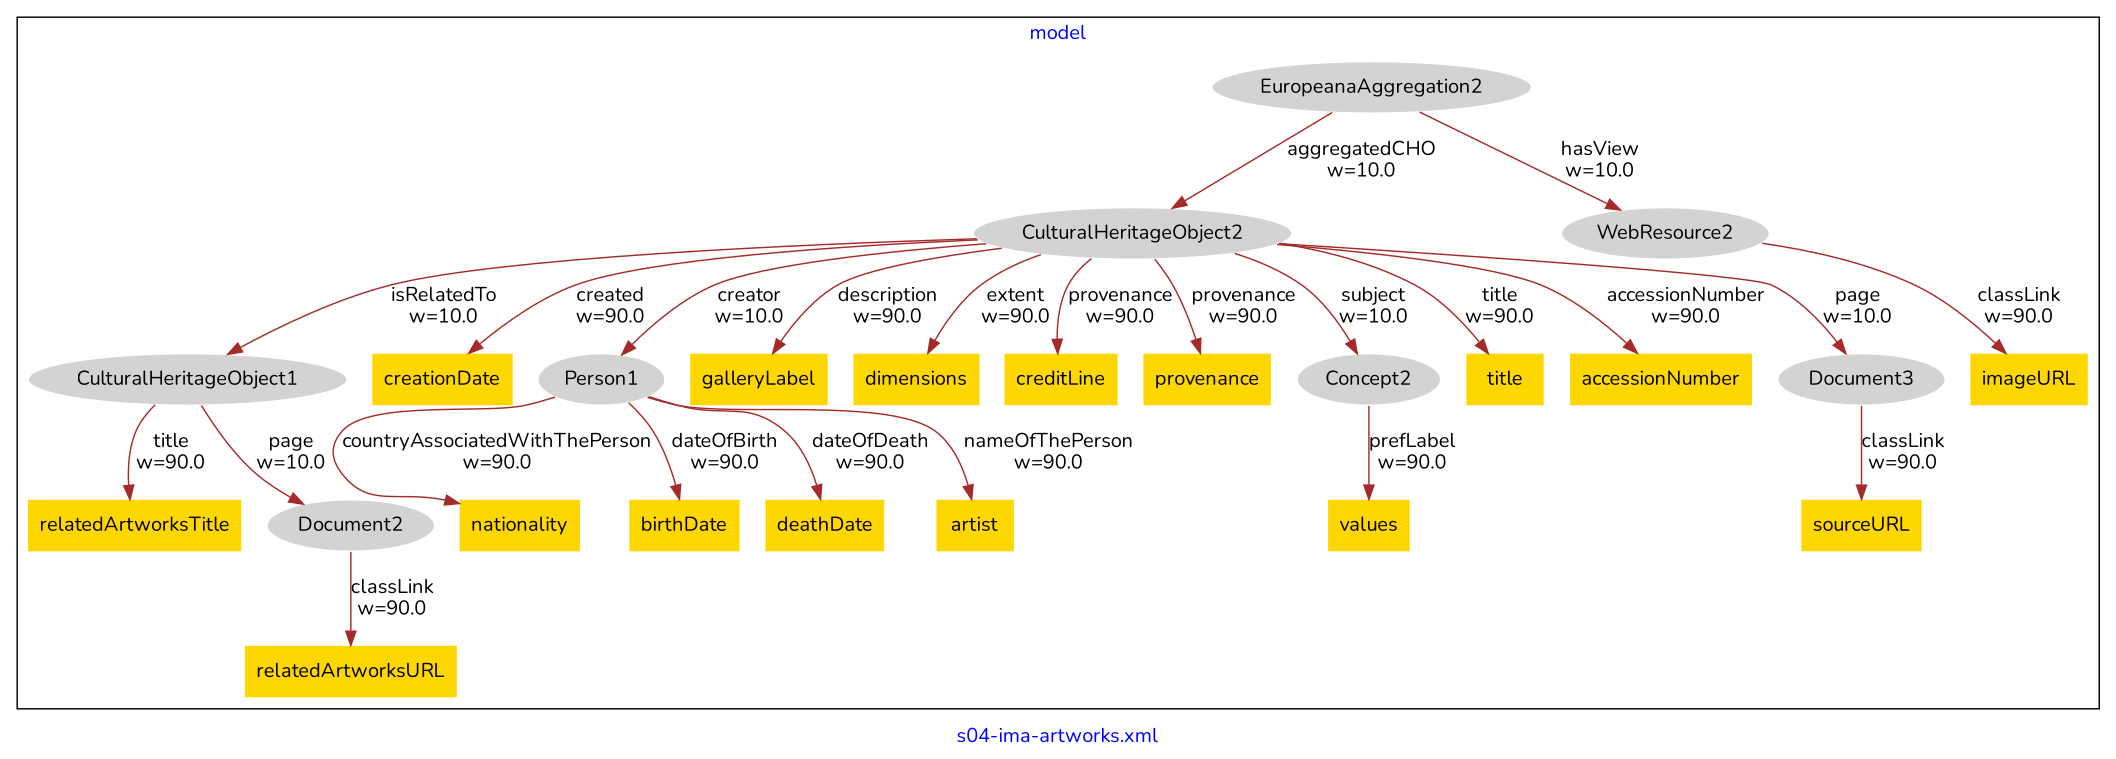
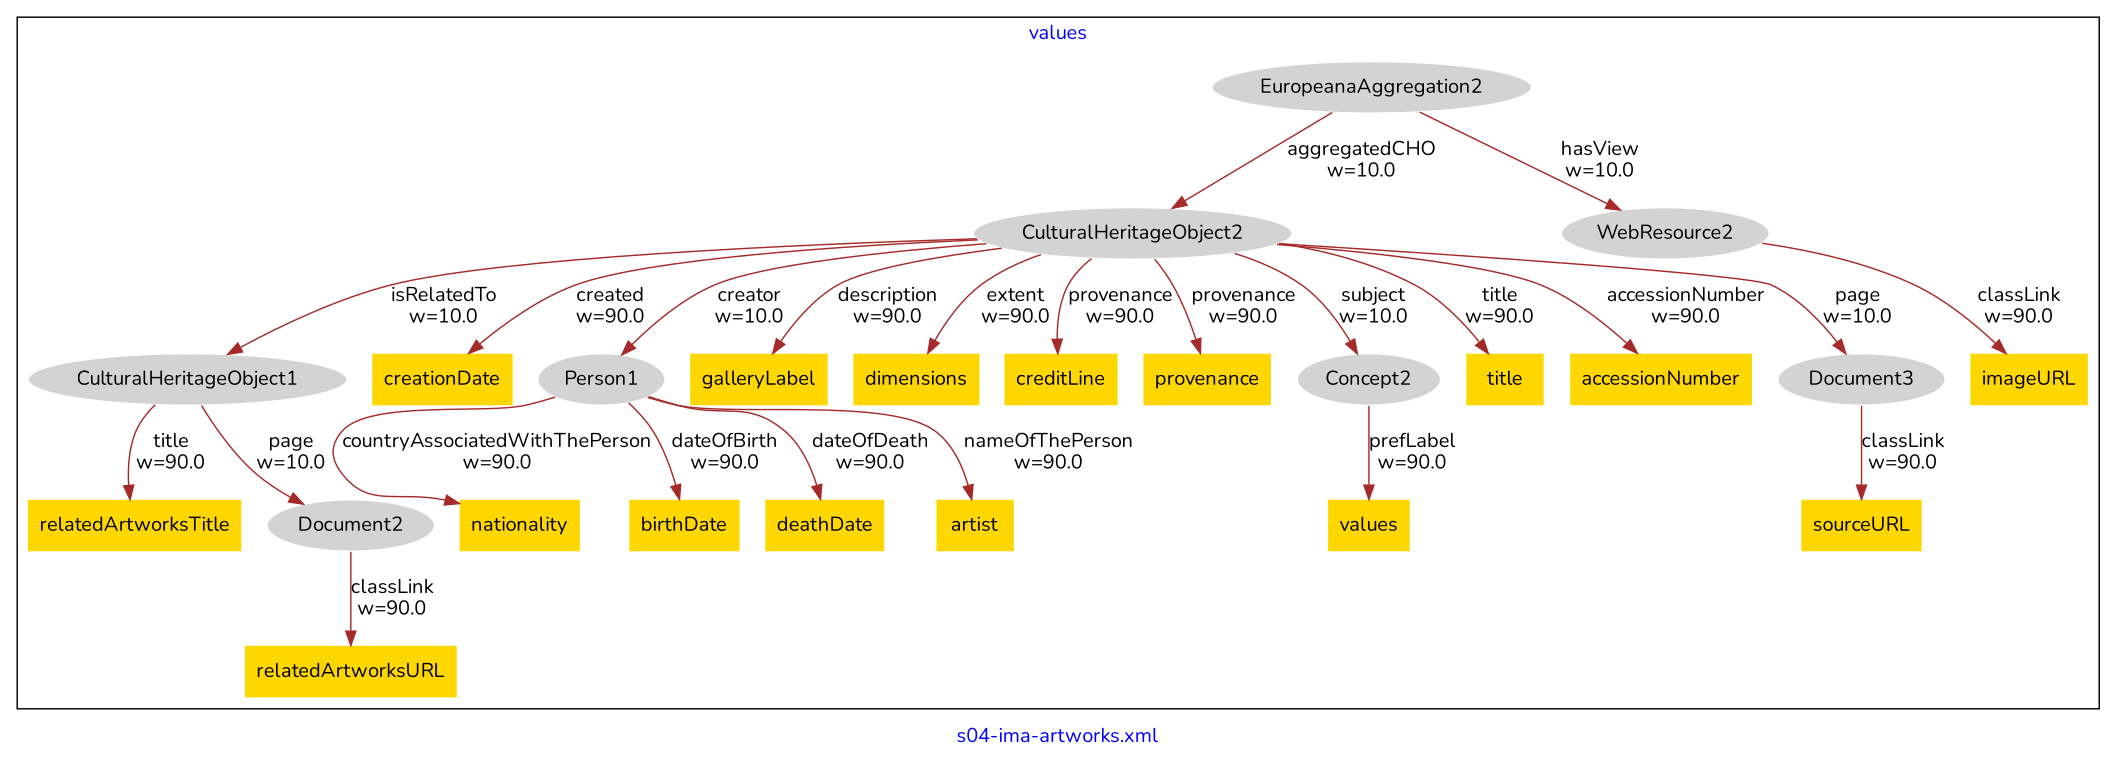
(1058, 34) -> (1058, 34)
